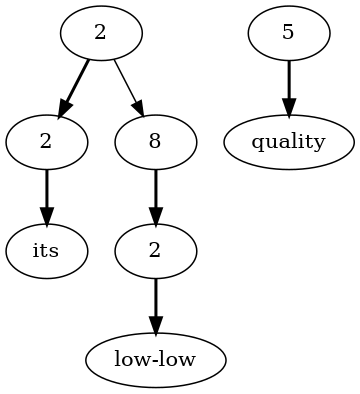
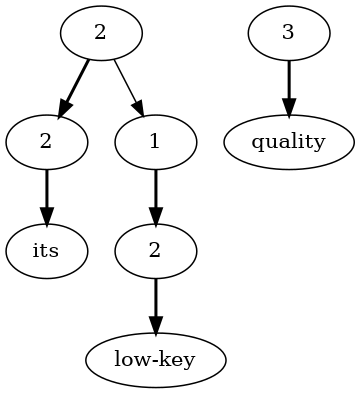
(289, 33) -> (289, 33)
(156, 142) -> (156, 142)
(156, 360) -> (156, 360)
